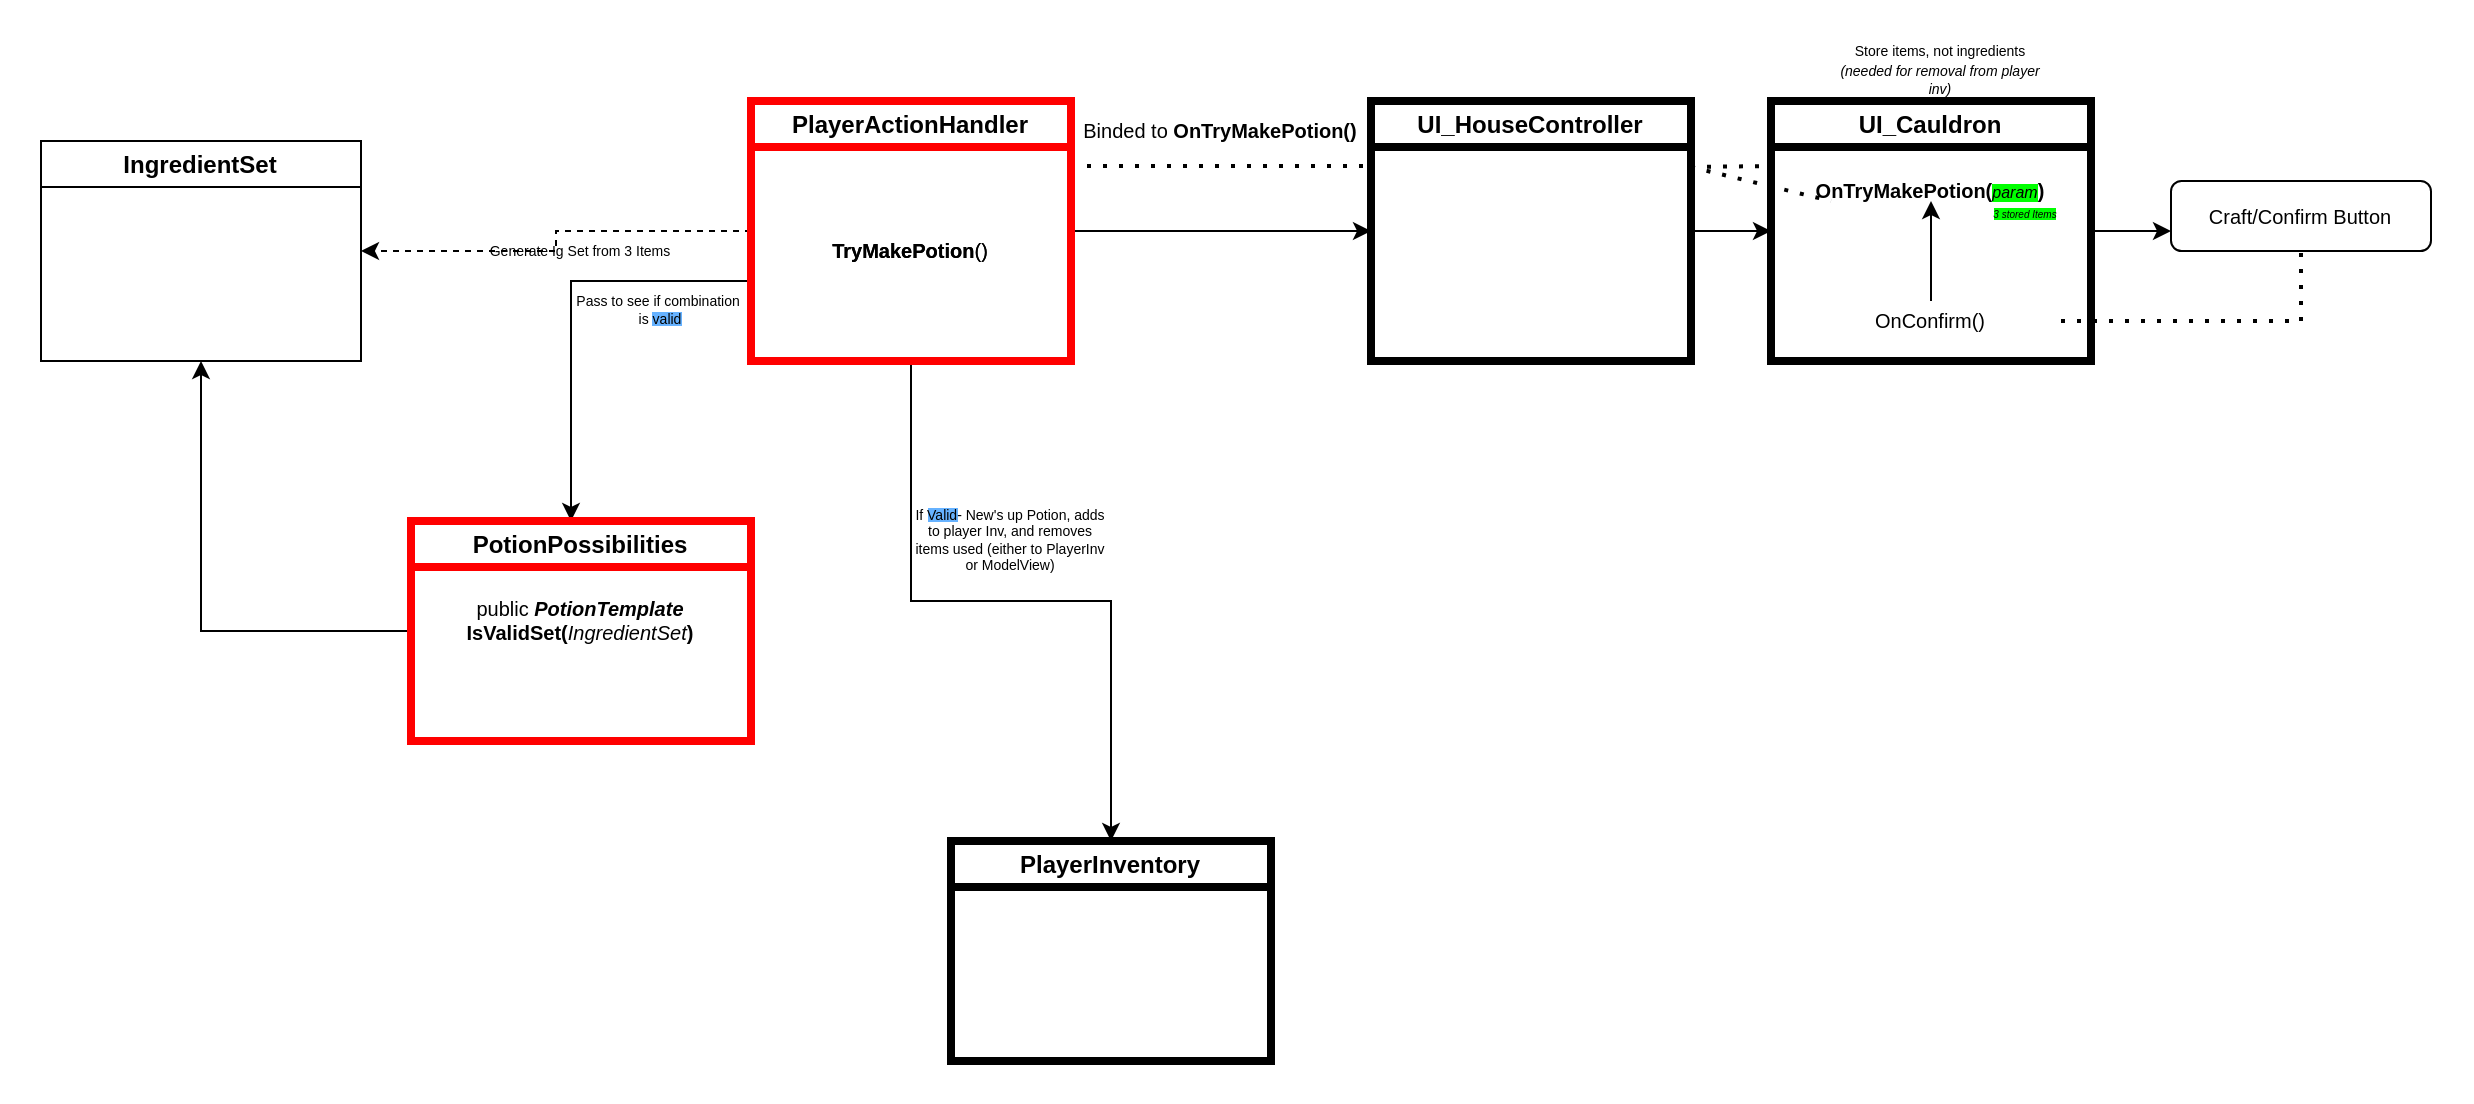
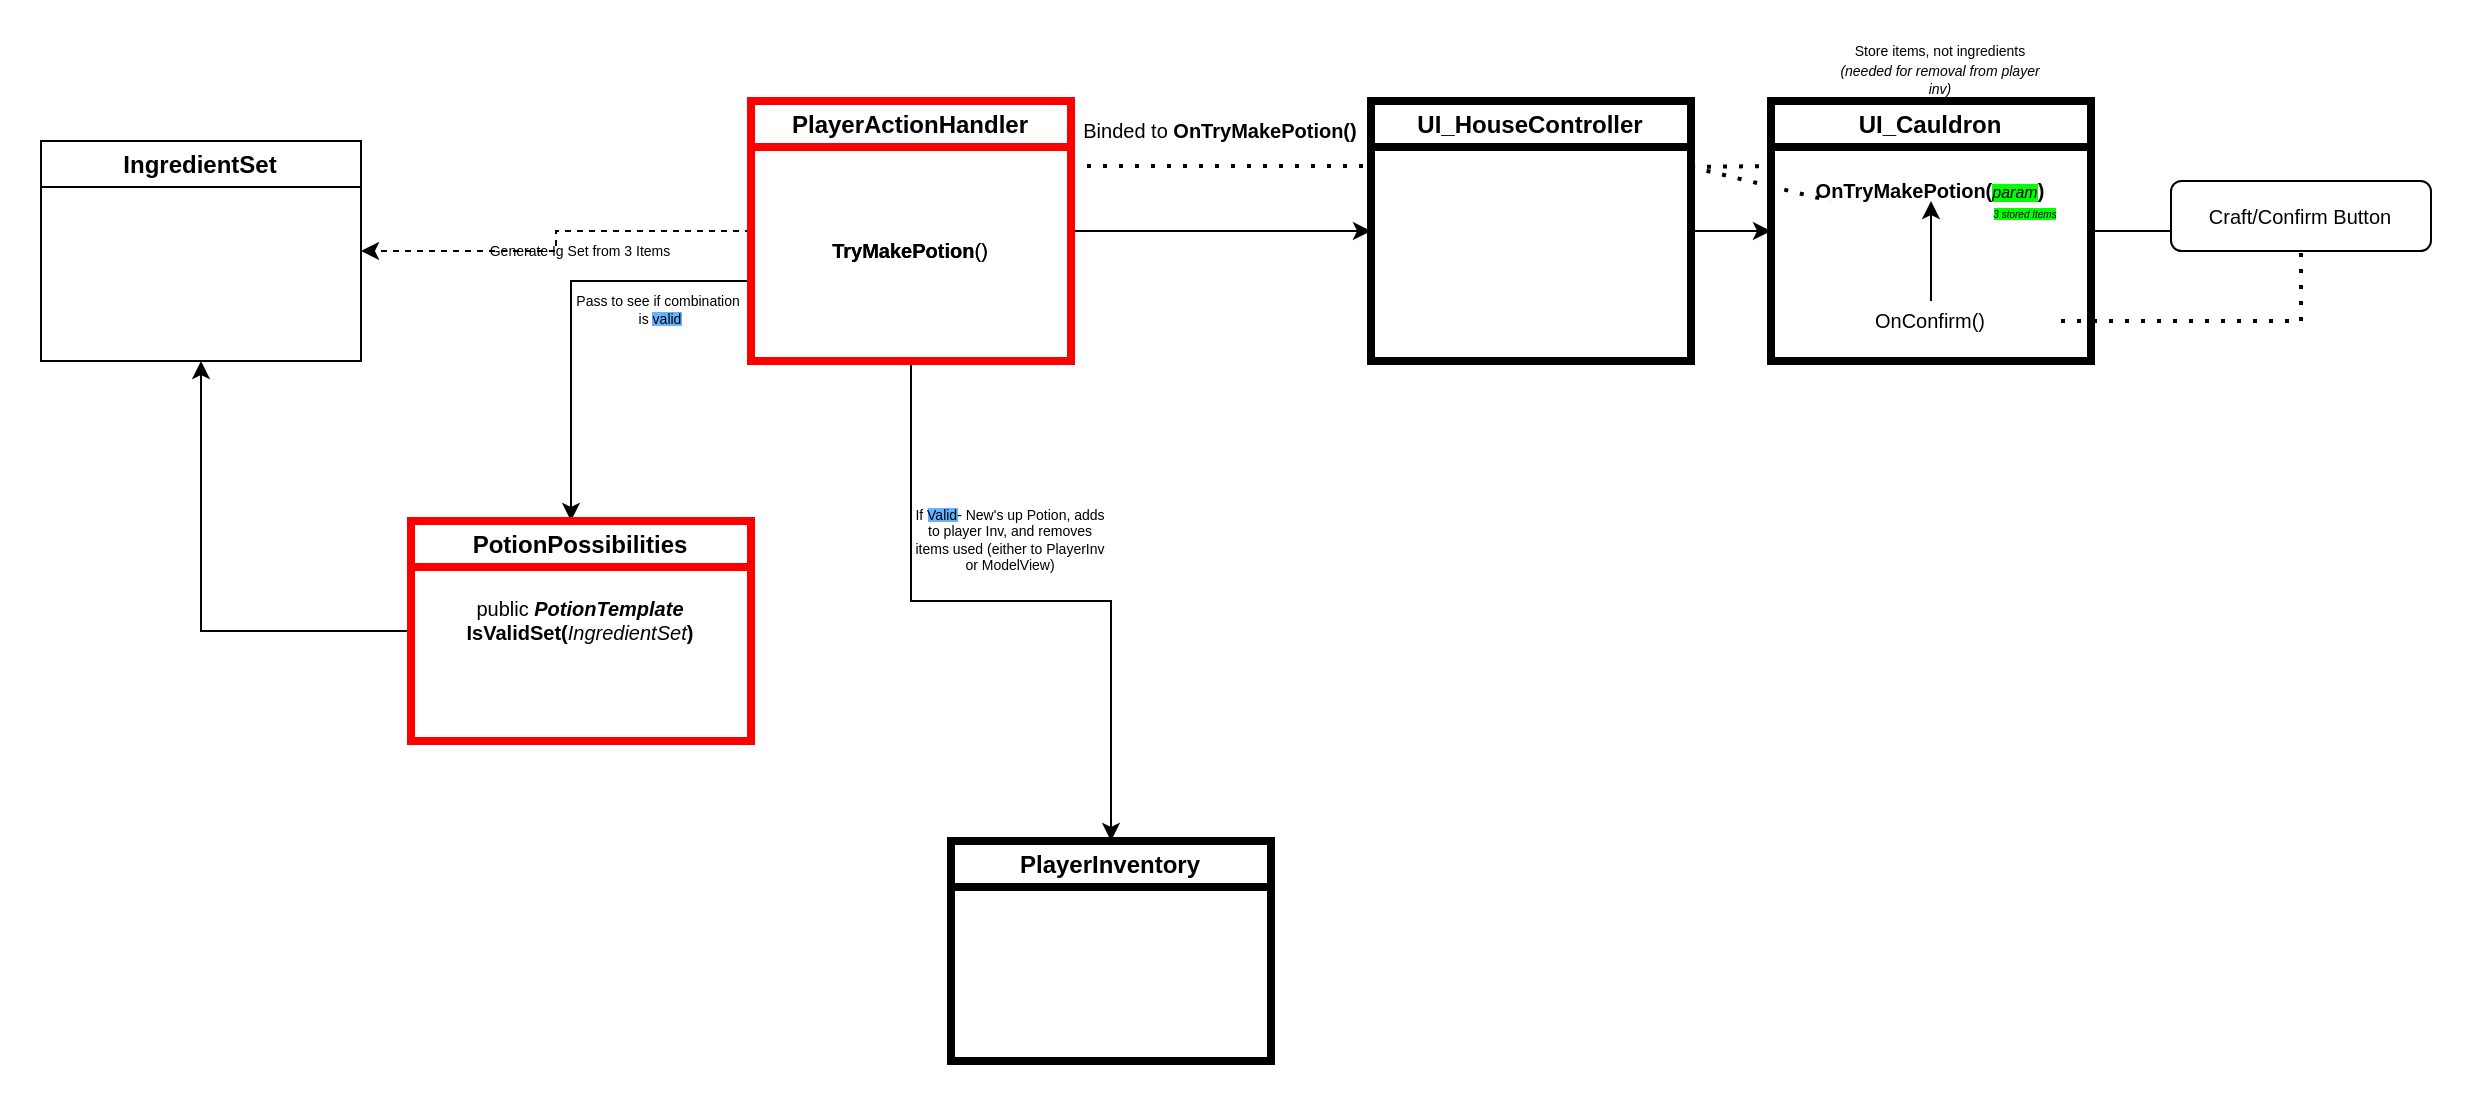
(2156, 231) -> (2161, 231)
